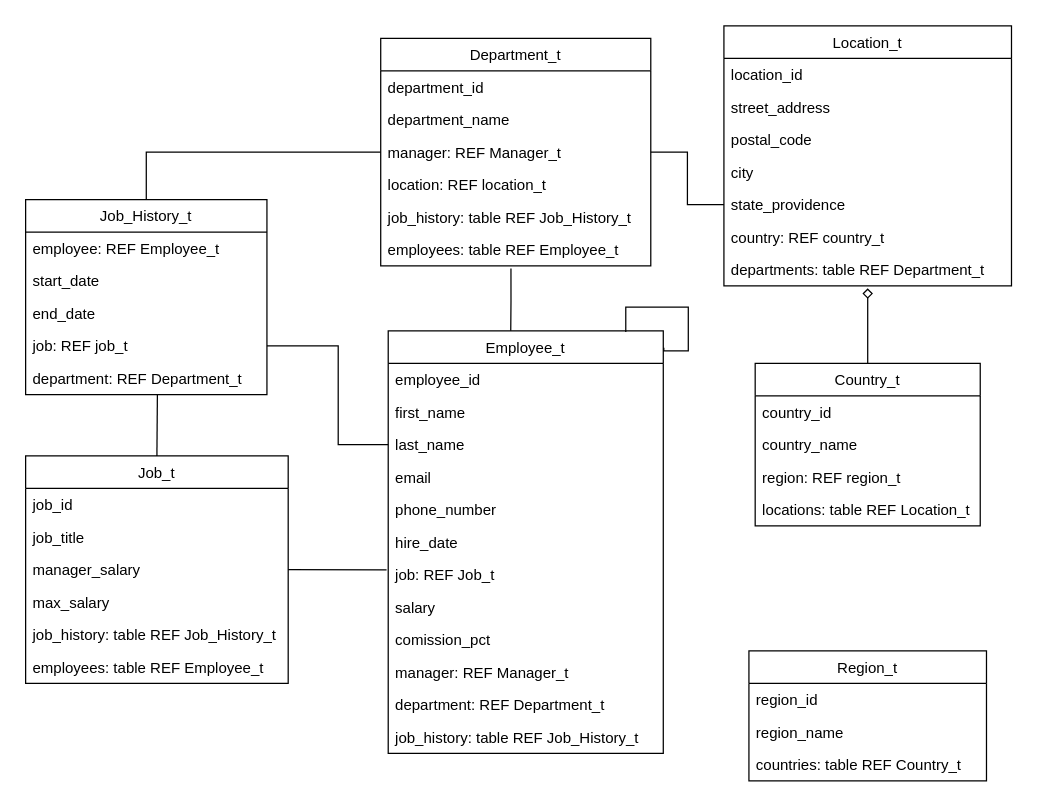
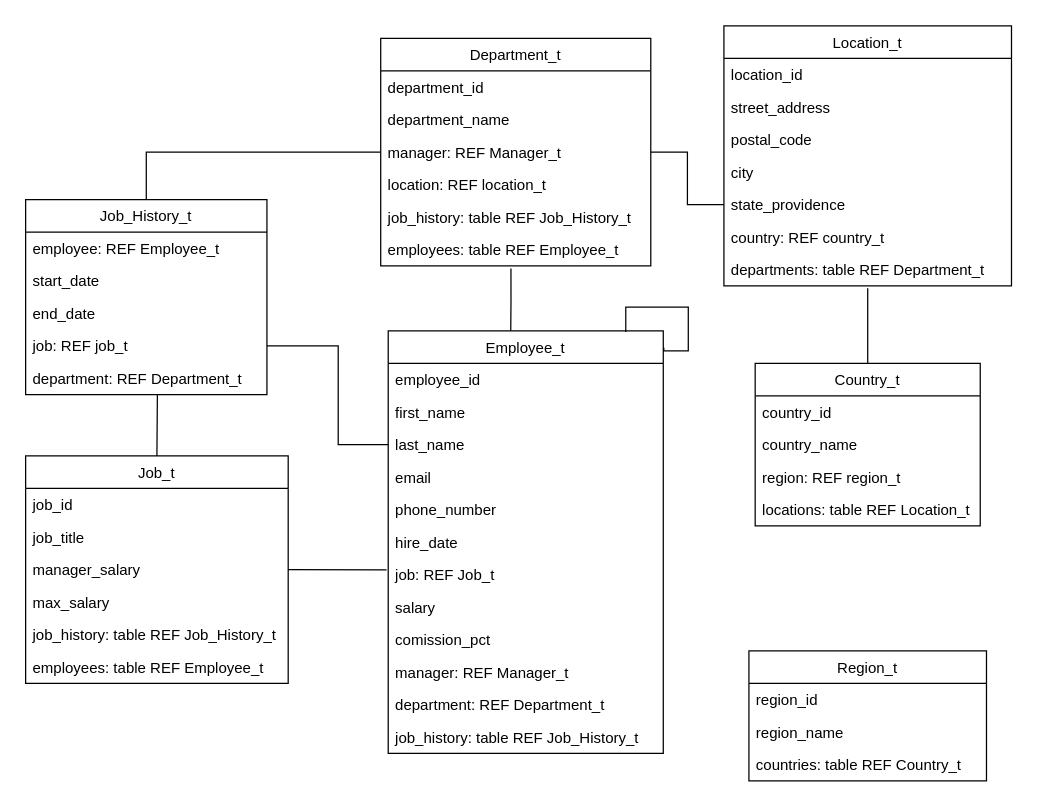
(868, 299) -> (868, 294)
